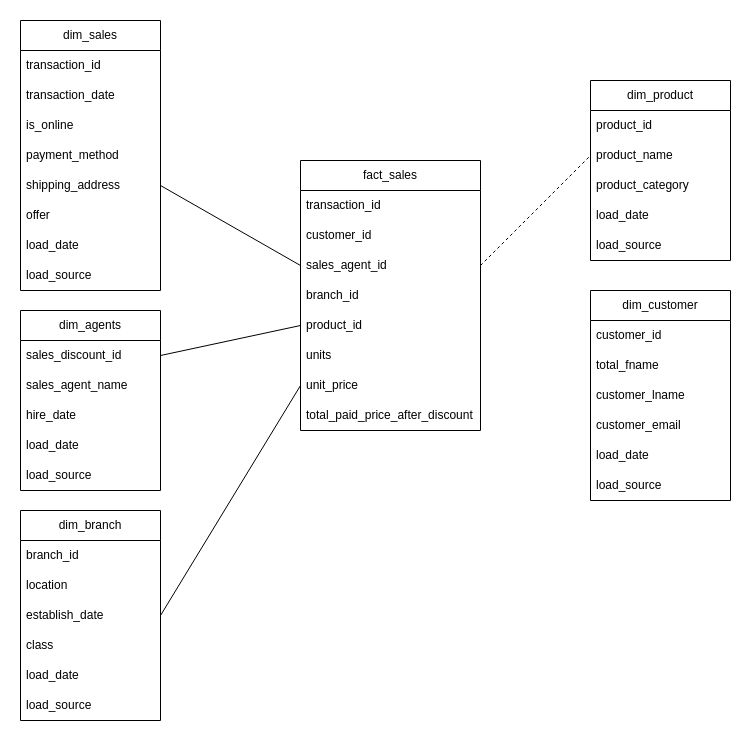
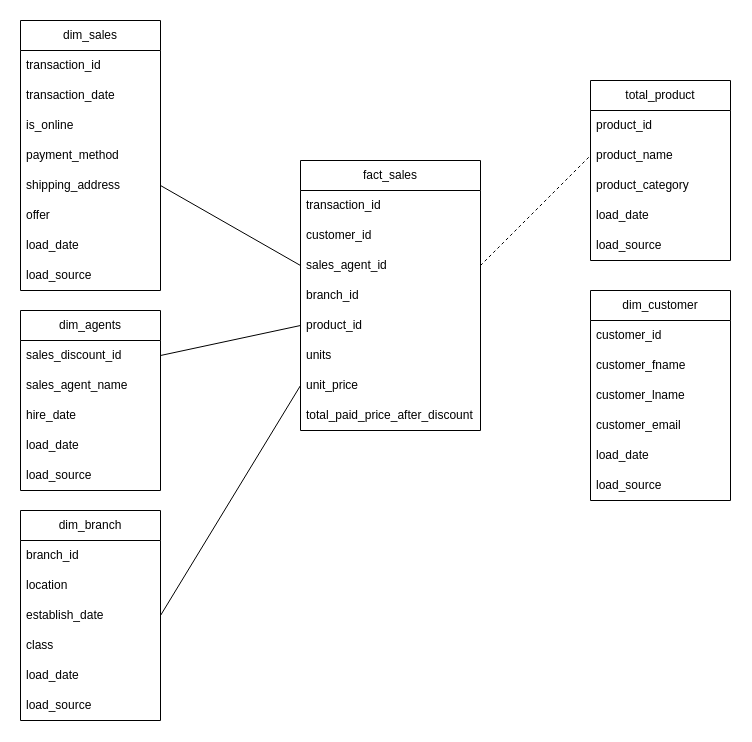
(661, 96) -> (661, 96)
(632, 366) -> (644, 366)
